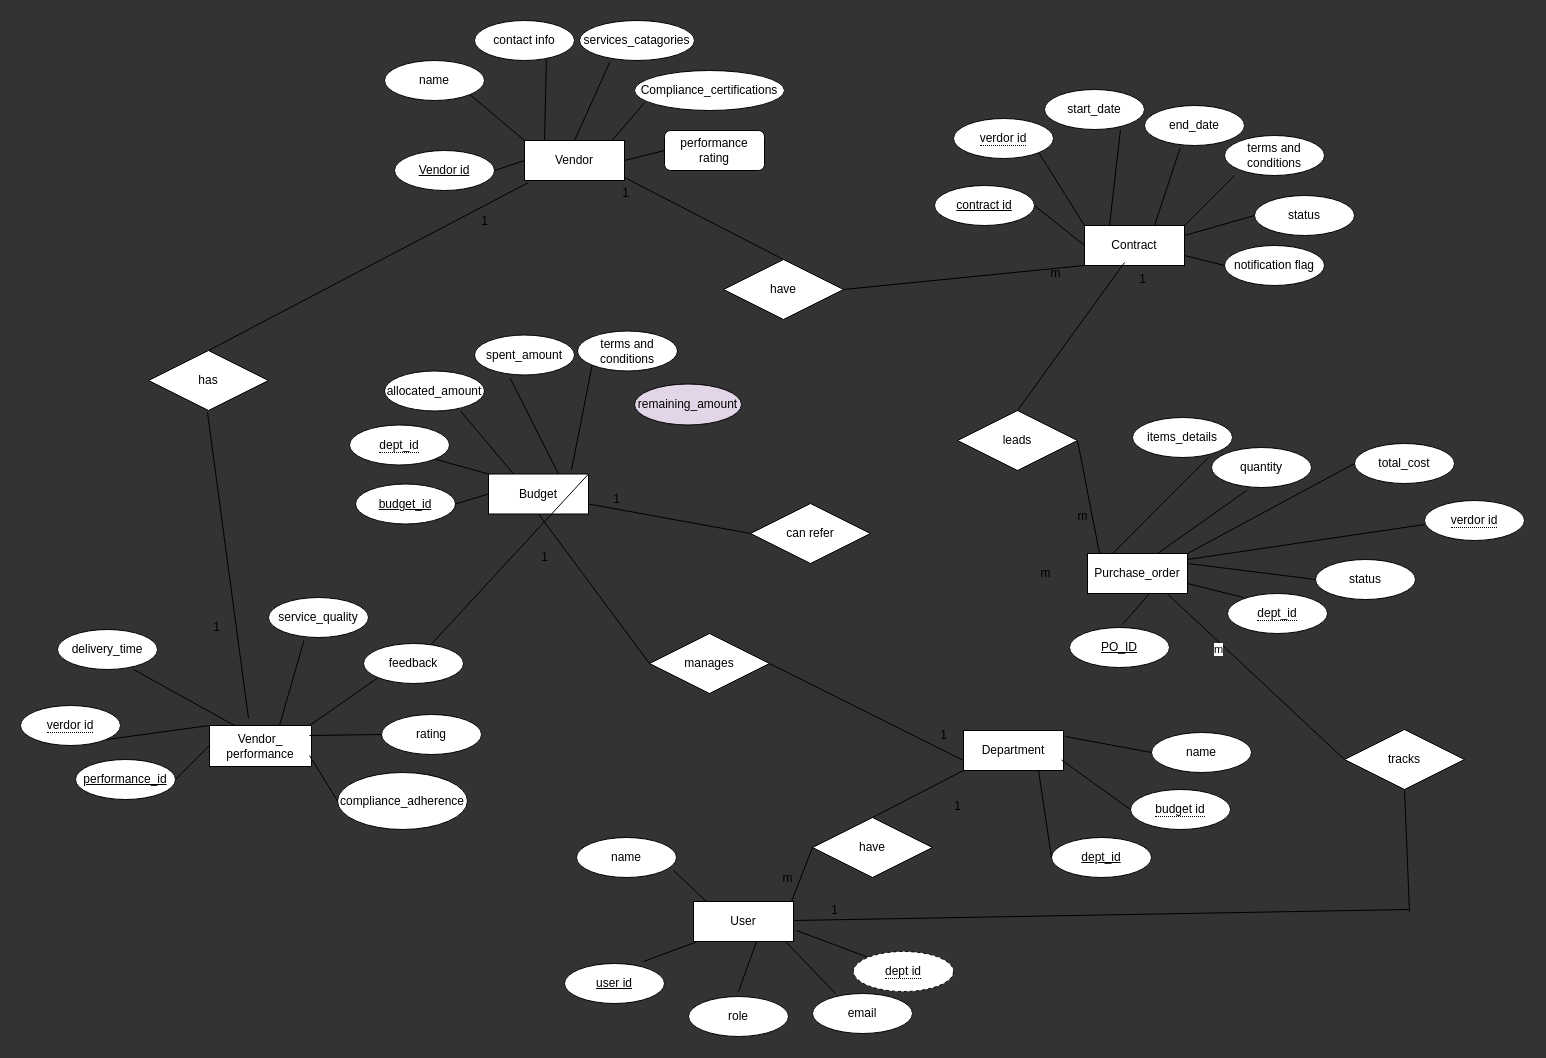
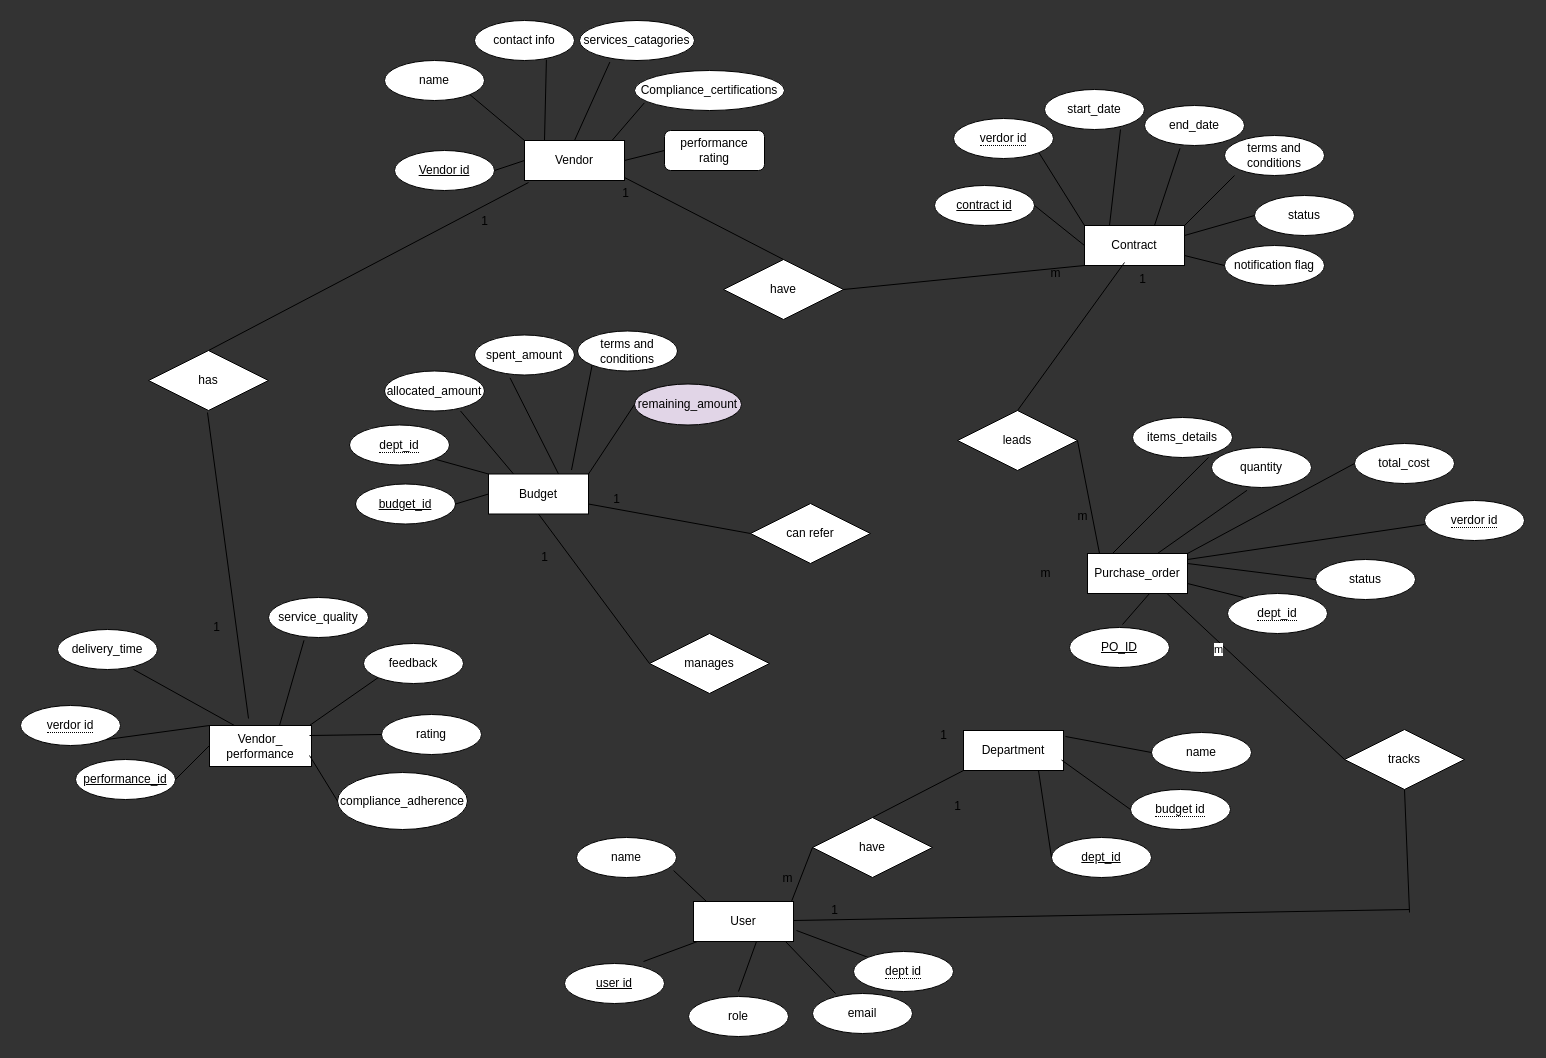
(570, 494) -> (589, 474)
(867, 712) -> none
(904, 972) -> (904, 972)
